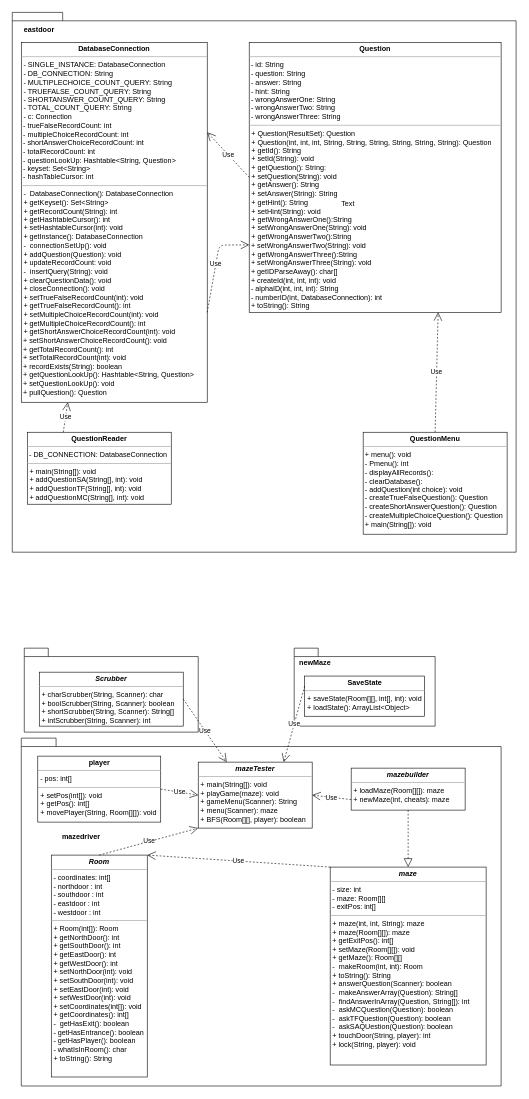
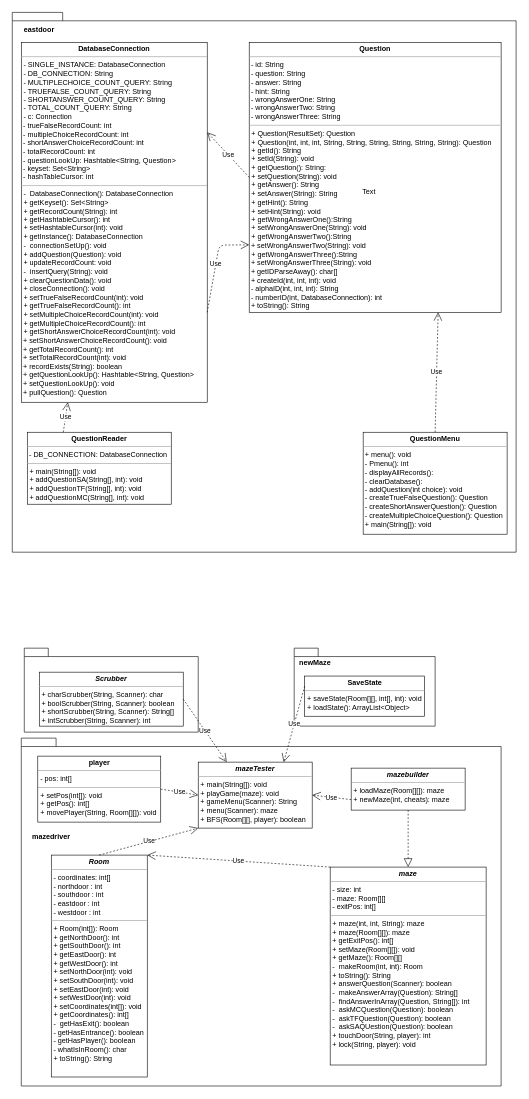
(348, 204) -> (369, 192)
(81, 836) -> (51, 836)
